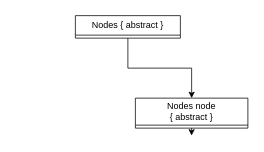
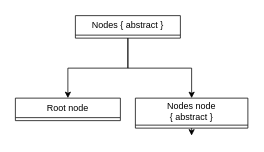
none -> (68, 68)
none -> (68, 109)
